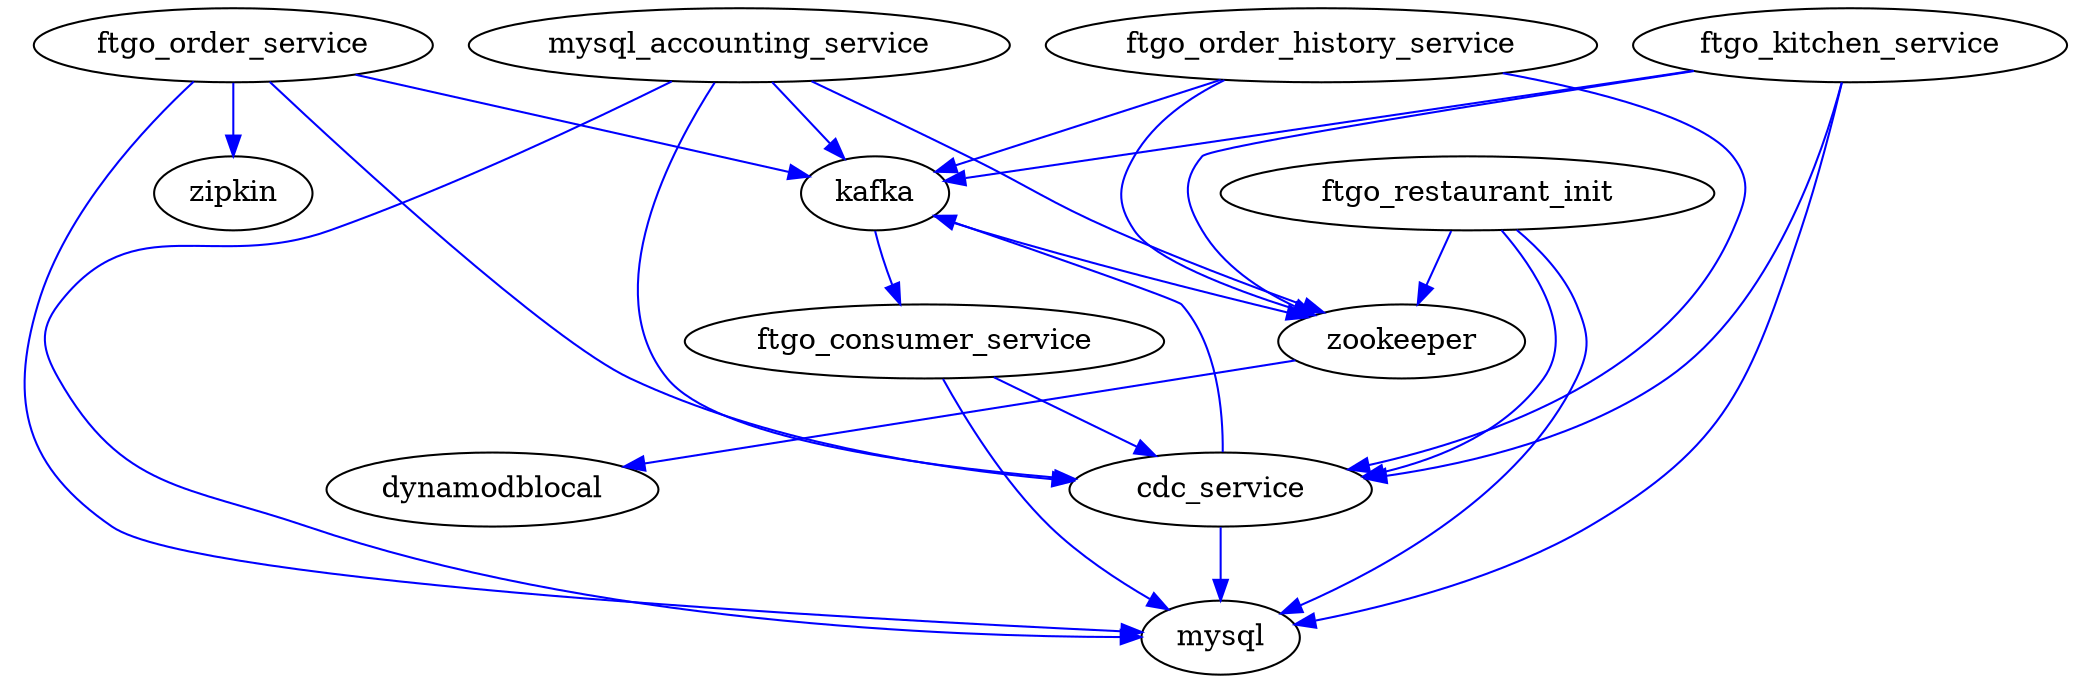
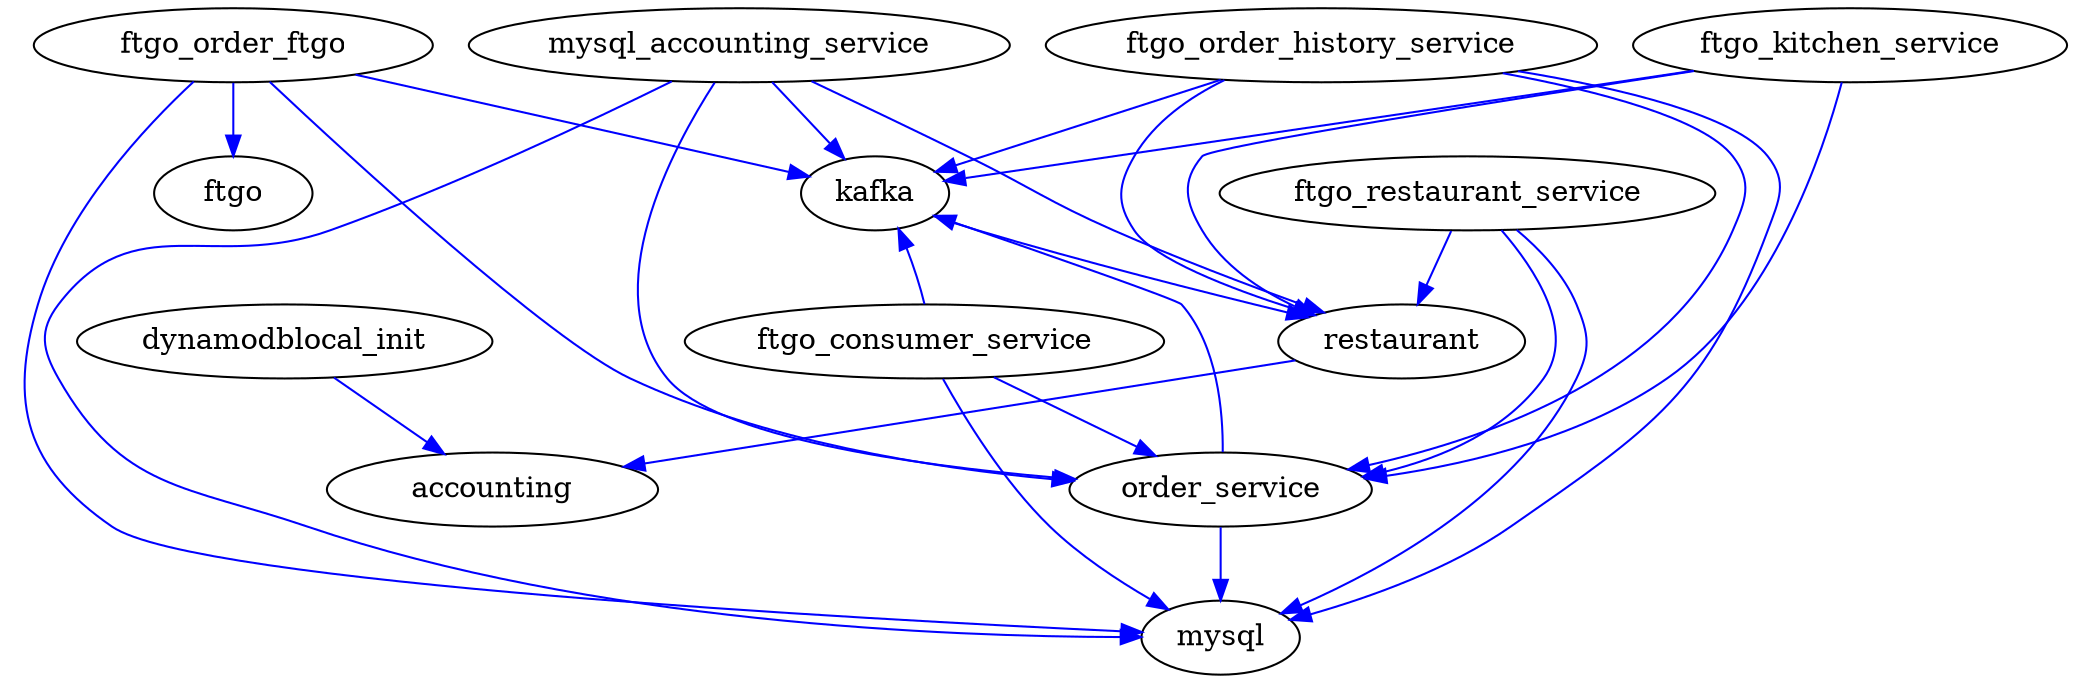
(233, 45) -> (233, 45)
(233, 193) -> (233, 193)
(1467, 193) -> (1467, 193)
(883, 258) -> (916, 276)
none -> (285, 341)
(1402, 341) -> (1402, 341)
(1685, 456) -> (1694, 373)
(492, 490) -> (492, 490)
(1221, 490) -> (1221, 490)
